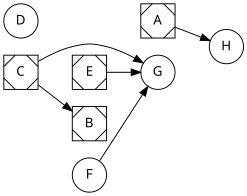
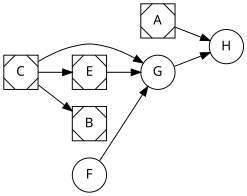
(21, 21) -> none
none -> (188, 61)
none -> (51, 72)
